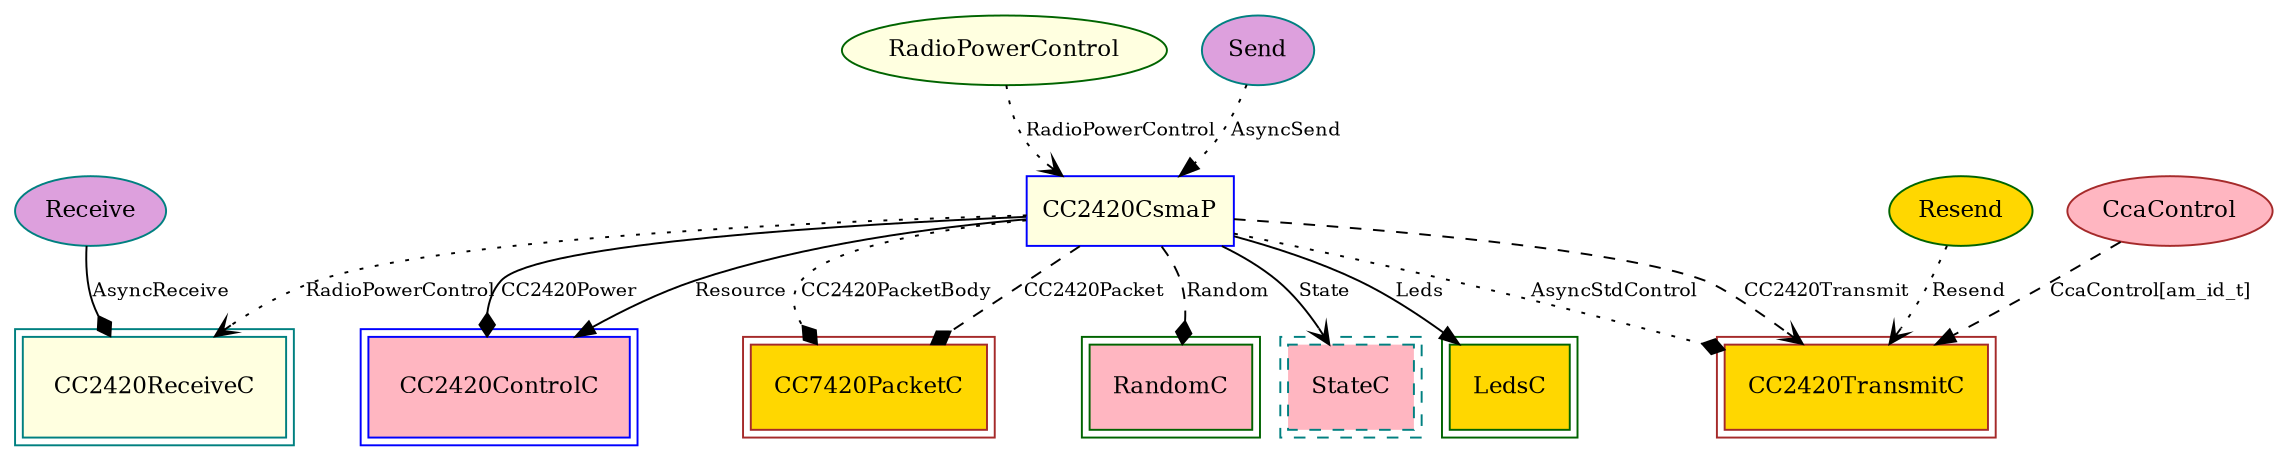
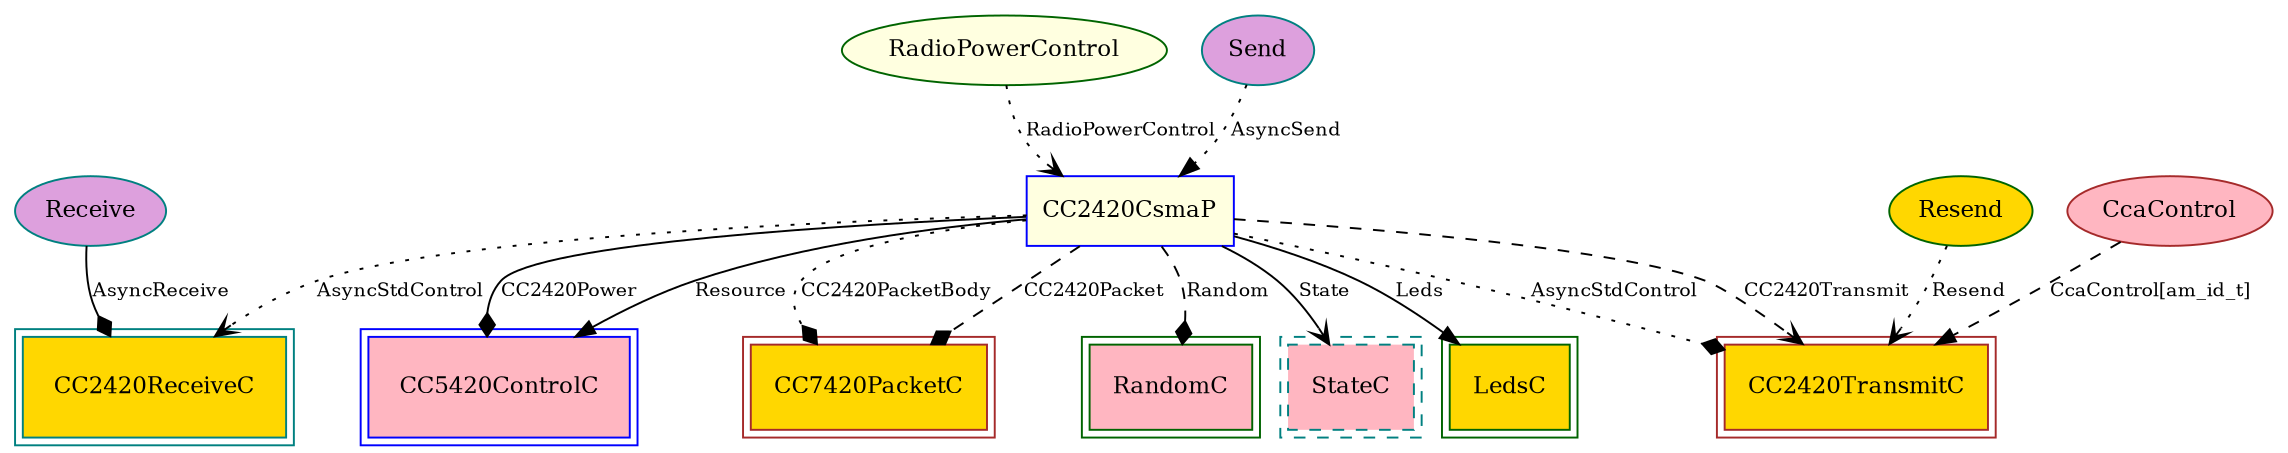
(400, 291) -> (400, 291)
(154, 387) -> (154, 387)
(499, 387) -> (499, 387)
